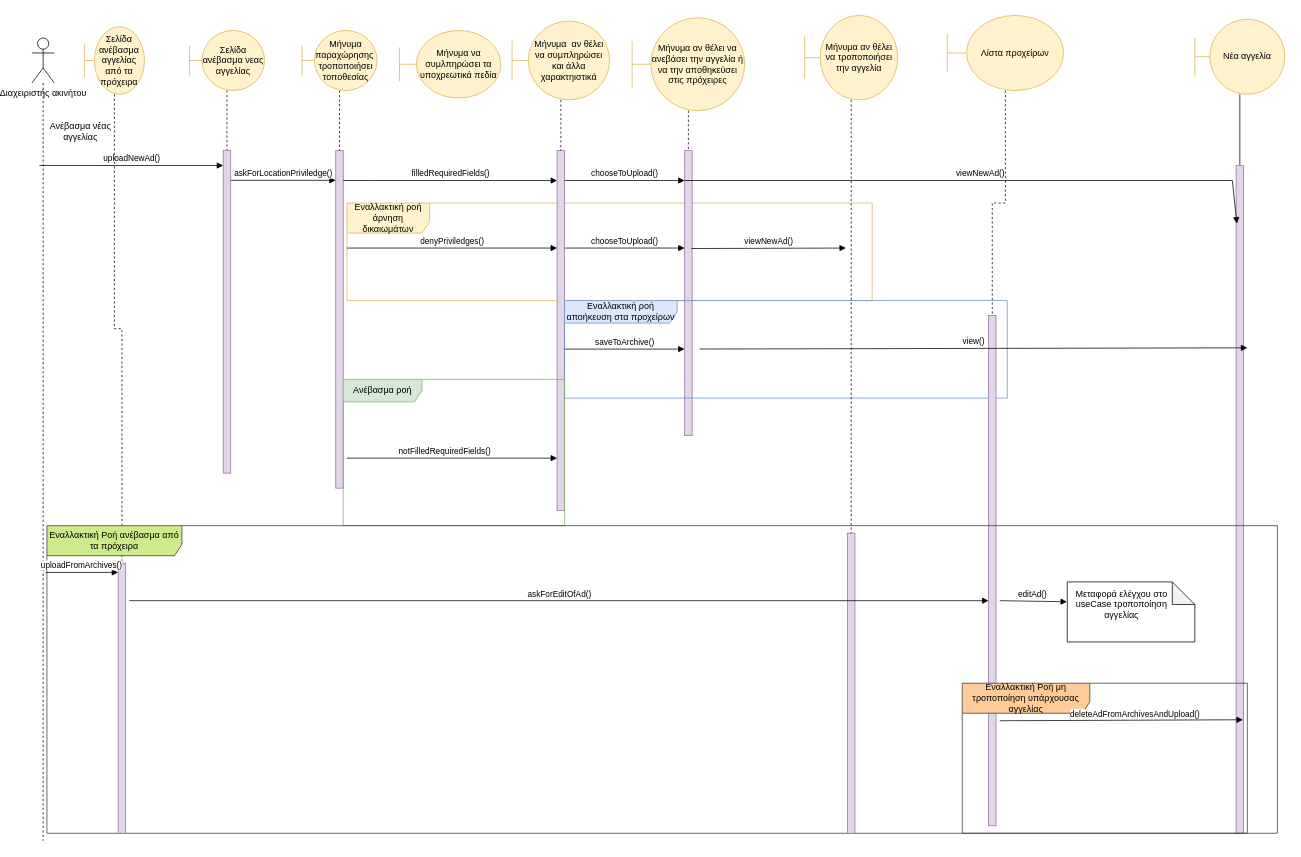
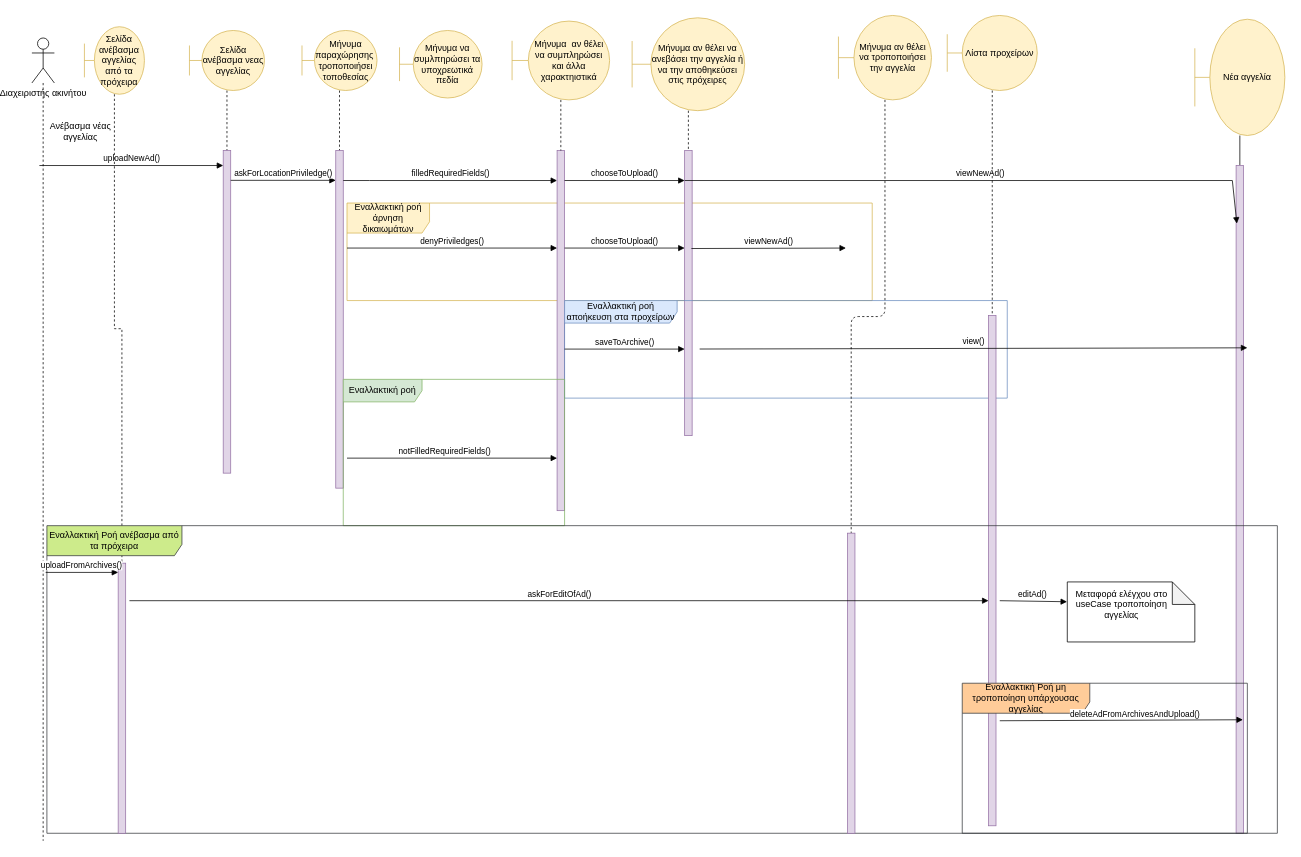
(1005, 53) -> (992, 53)
(1239, 57) -> (1239, 77)
(851, 58) -> (885, 58)
(450, 64) -> (441, 64)
(383, 390) -> (383, 390)
